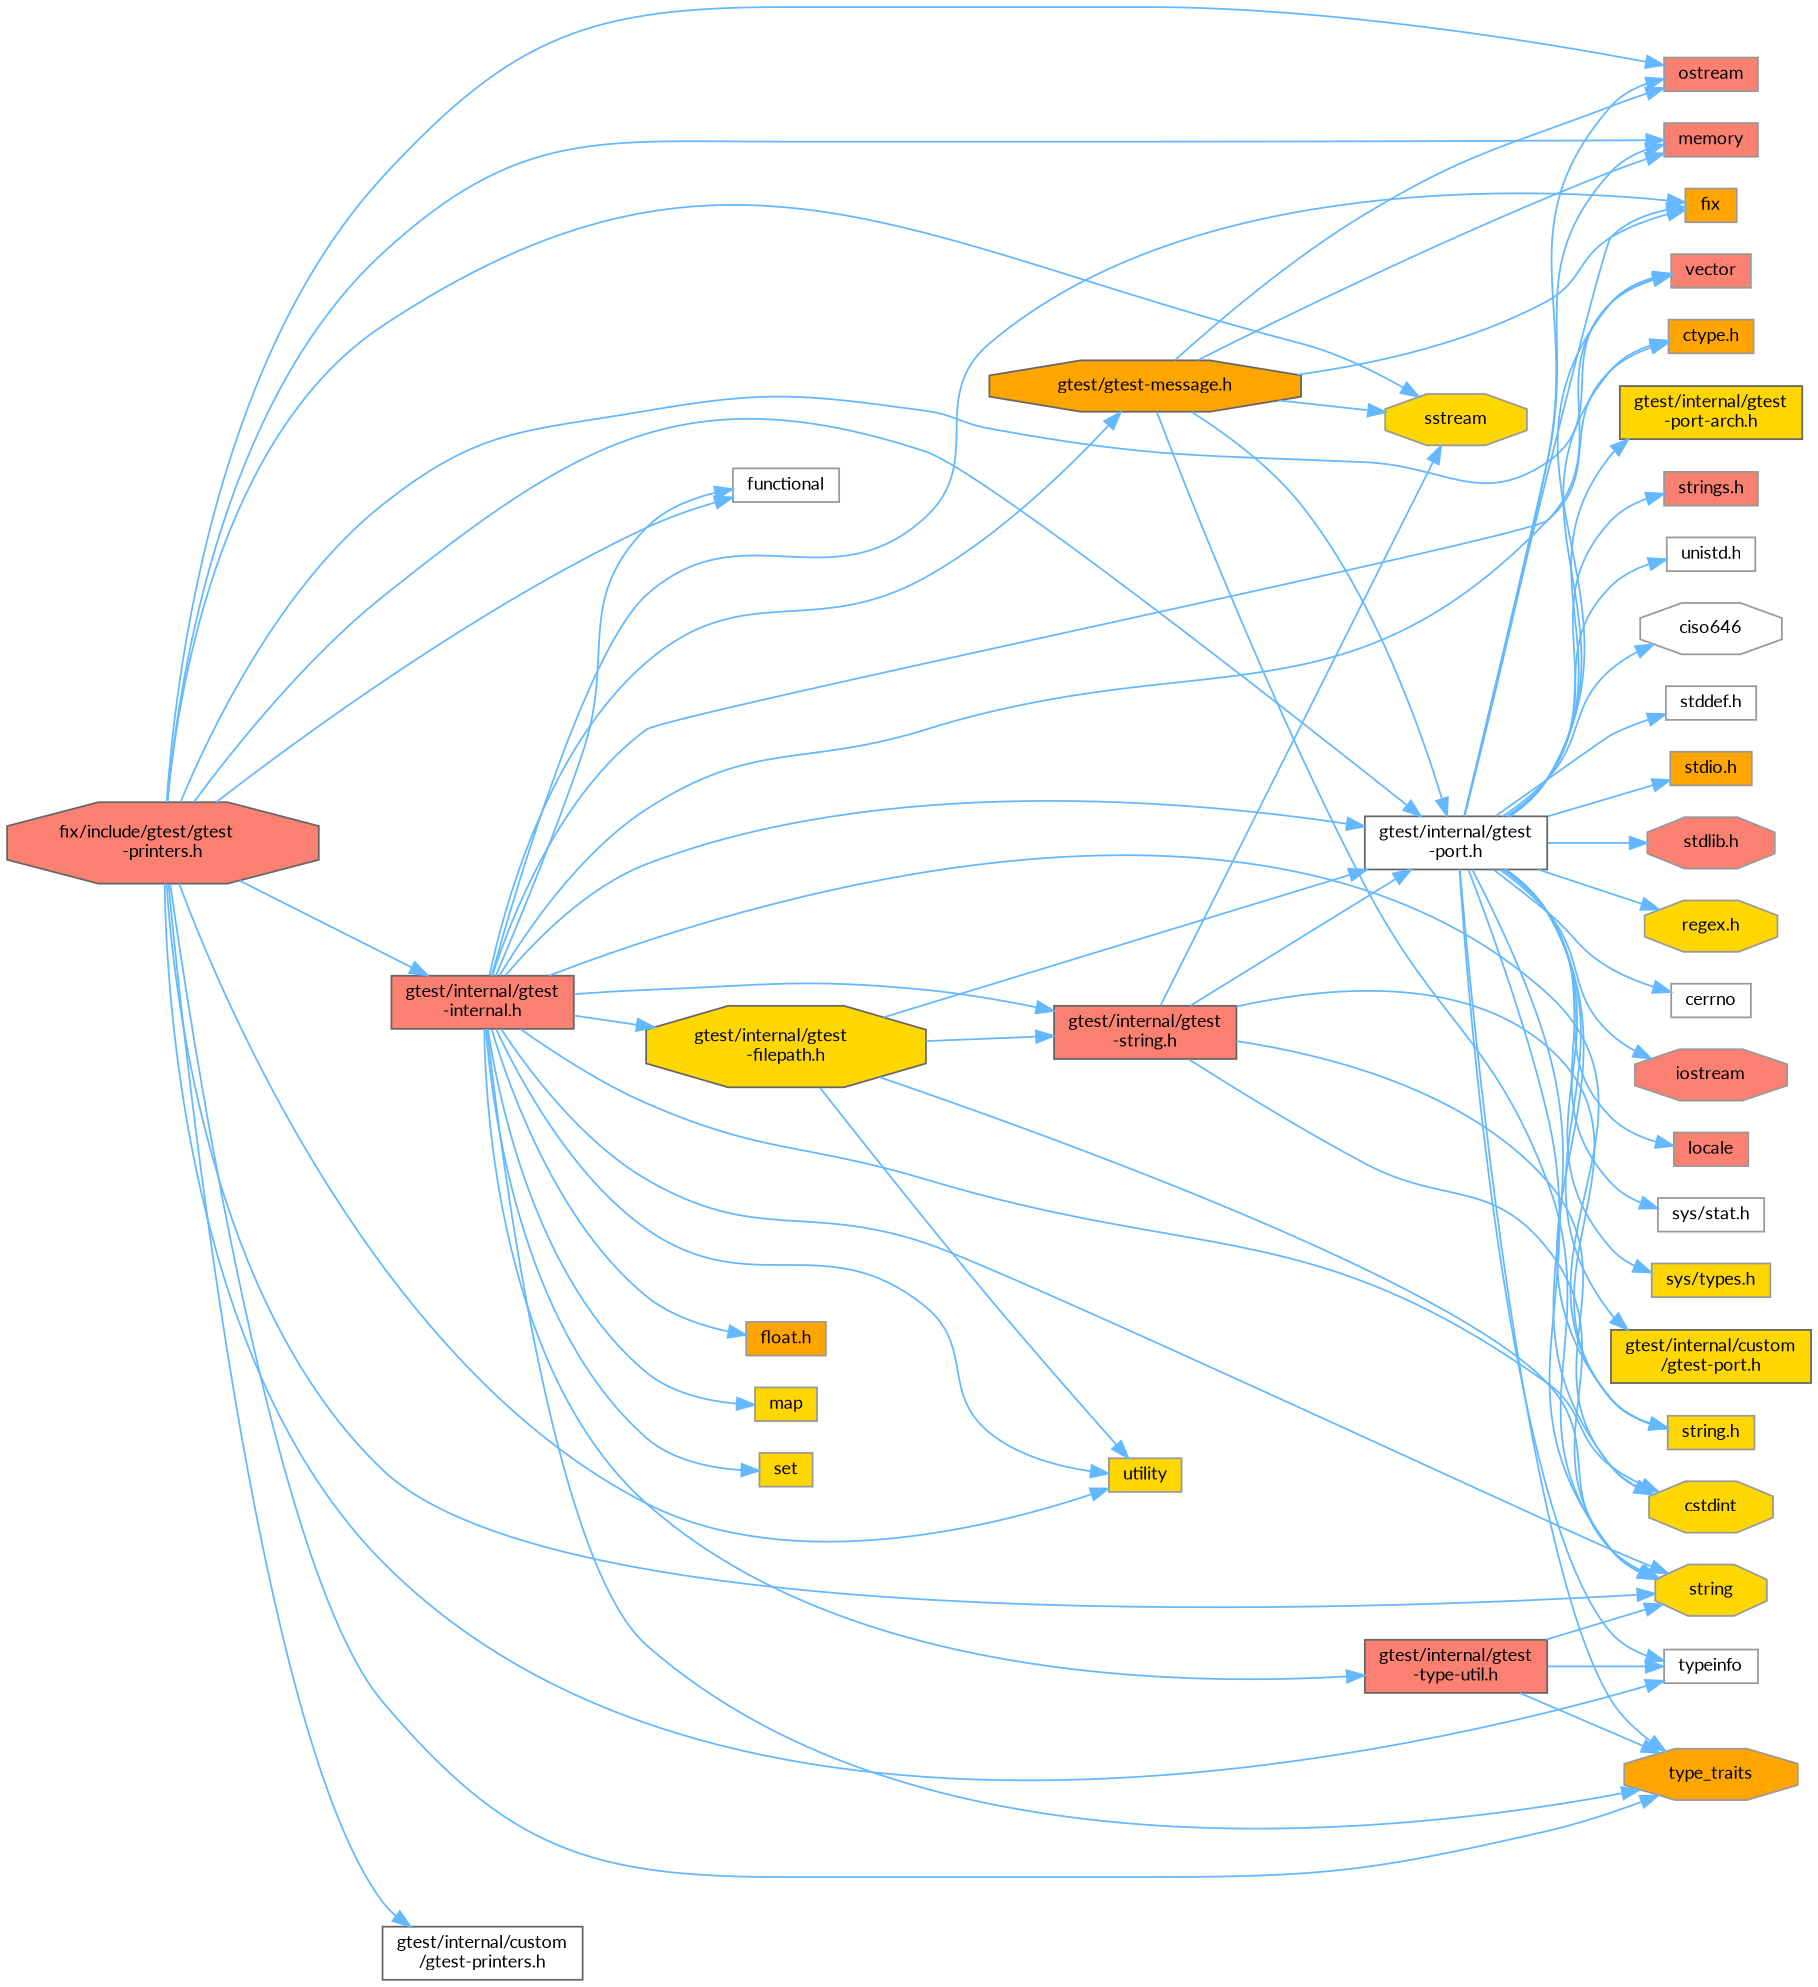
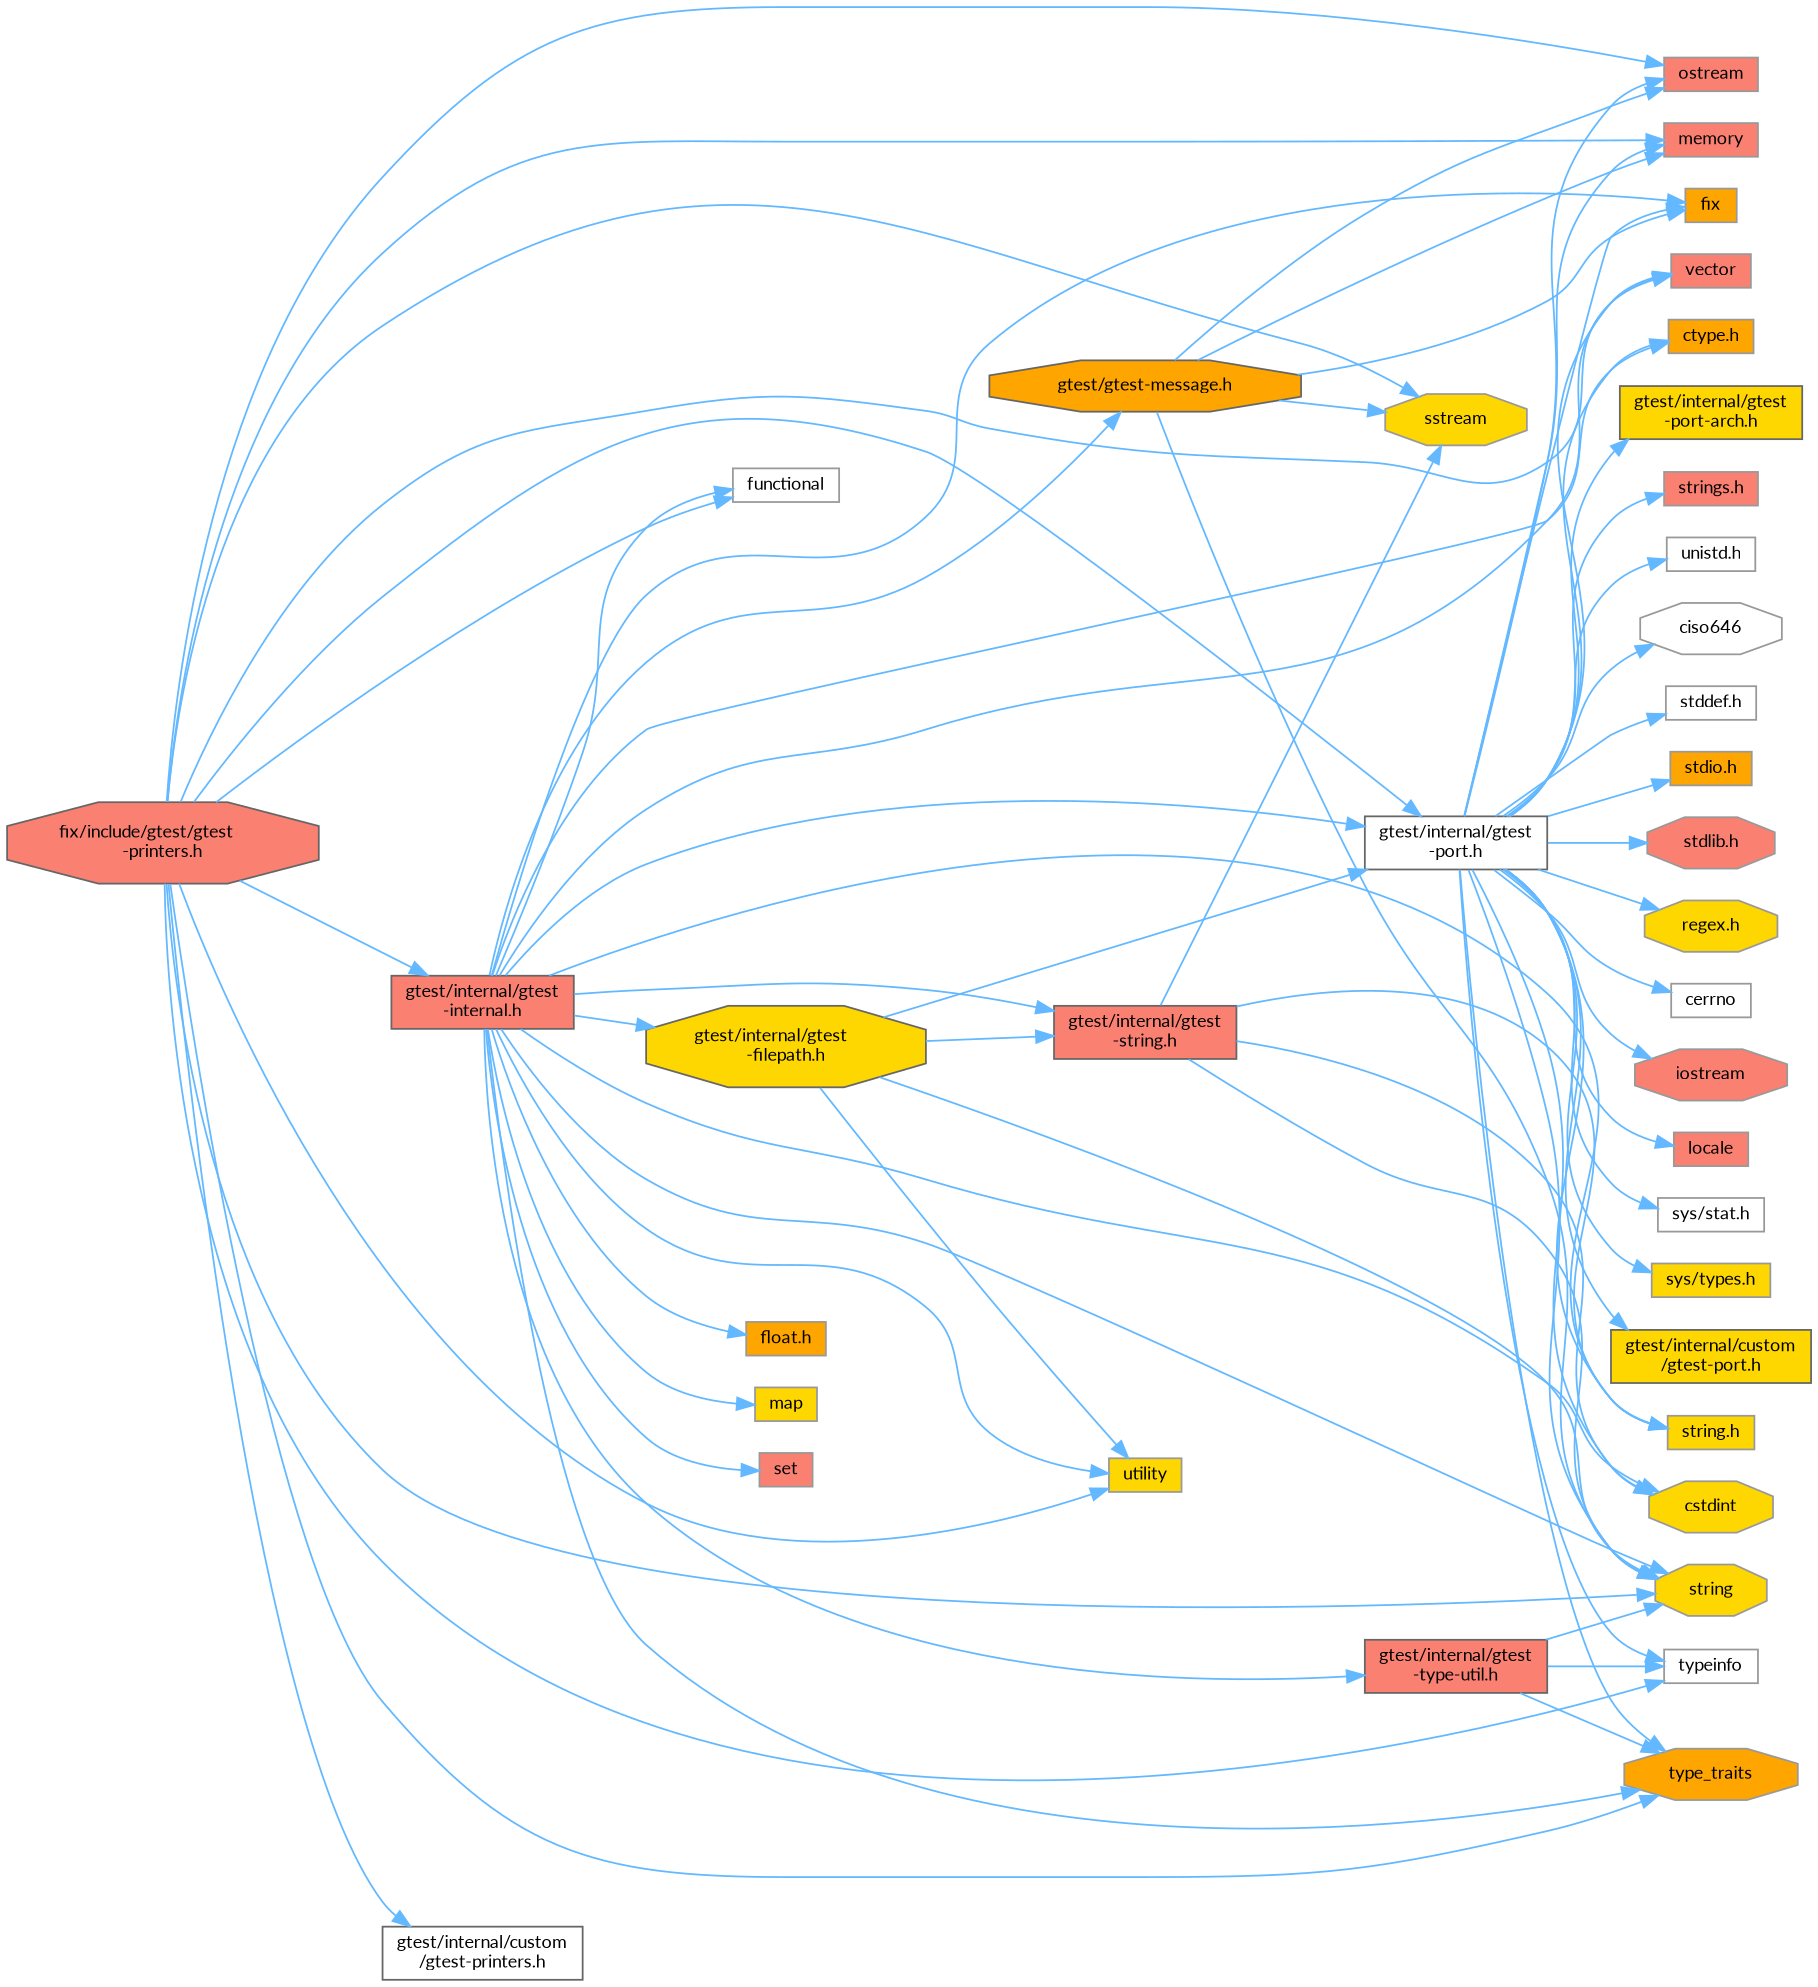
(1352, 581) -> none
(1293, 942) -> none
(786, 1470) -> (786, 1470)
